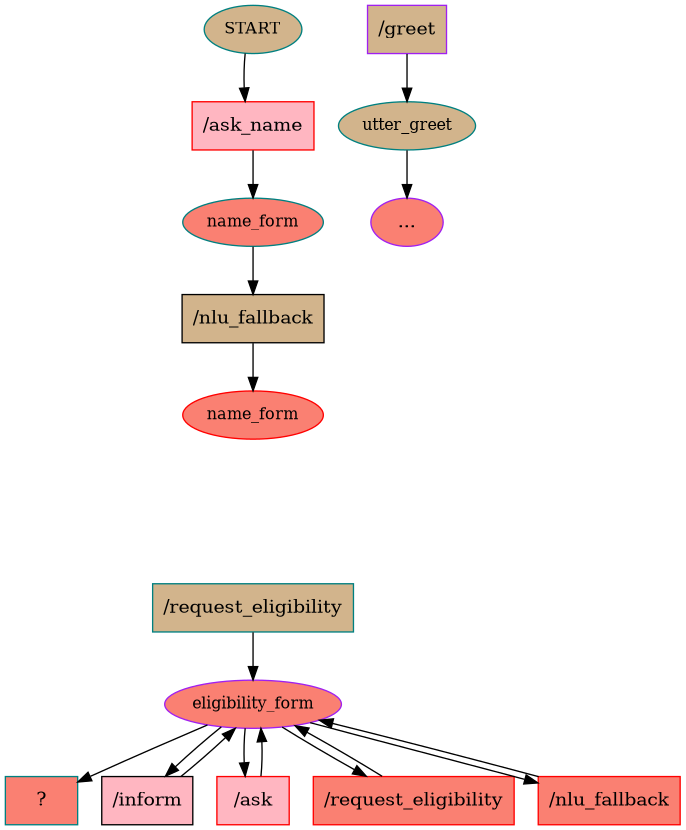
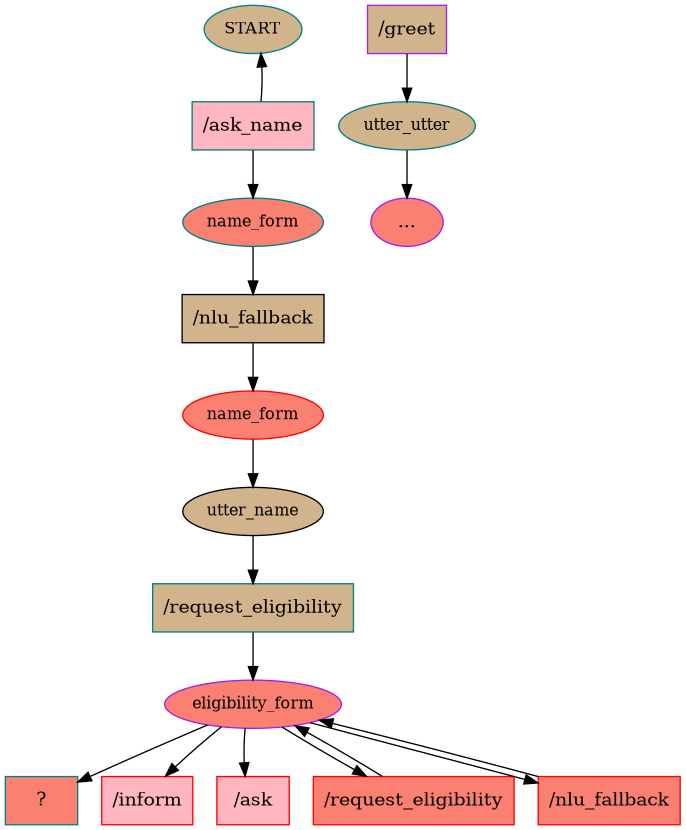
(244, 71) -> (262, 84)
(253, 126) -> (253, 126)
(407, 126) -> (407, 126)
none -> (253, 511)
(204, 757) -> none
(262, 759) -> none
(147, 801) -> (147, 801)
